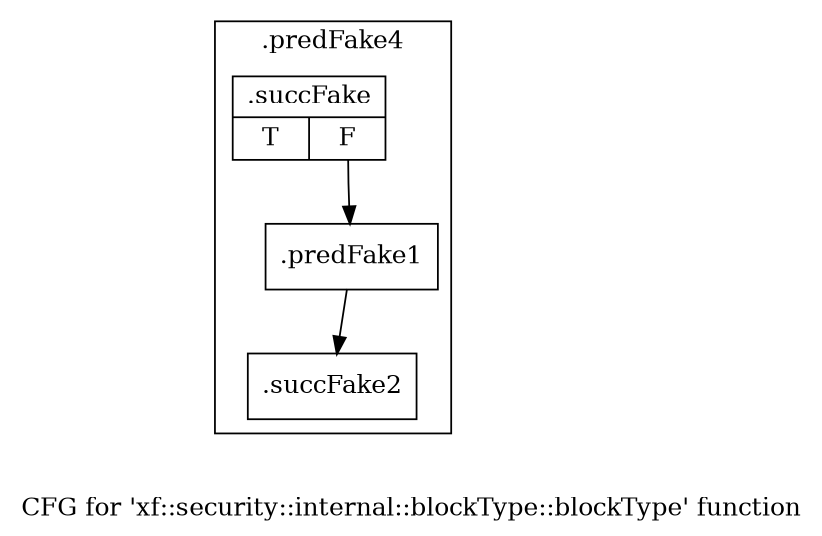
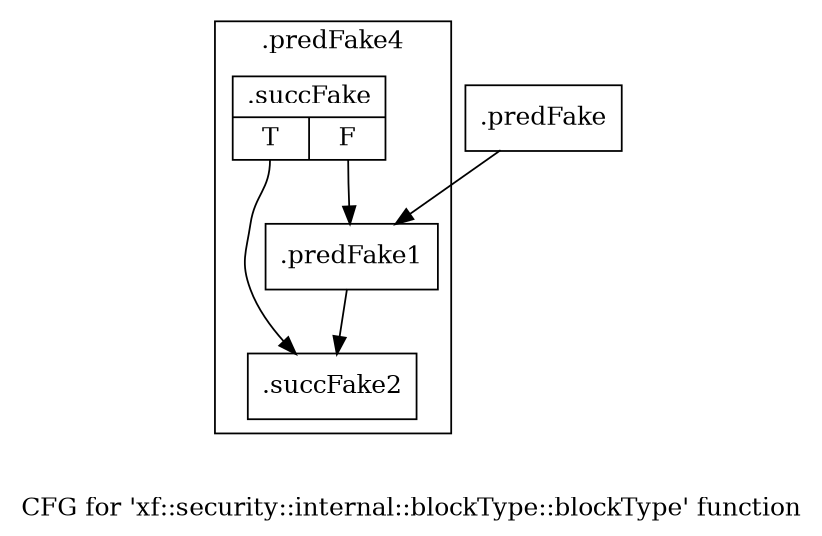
none -> (544, 118)
none -> (245, 254)
